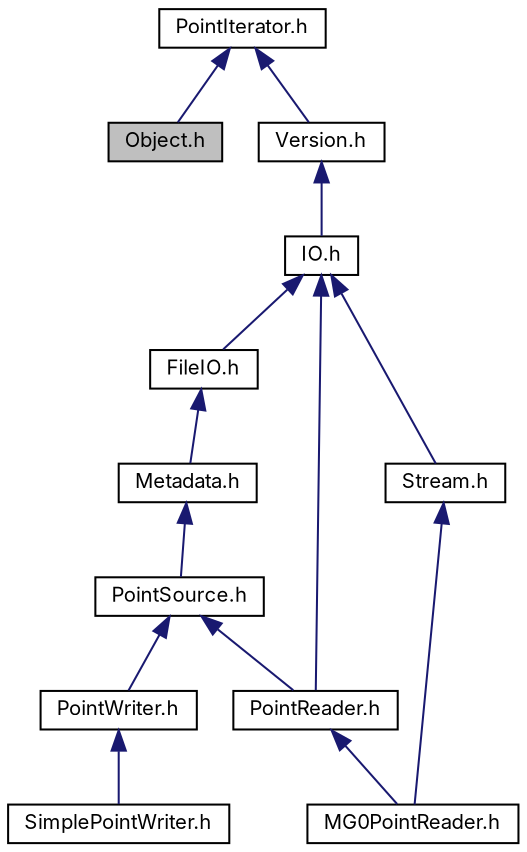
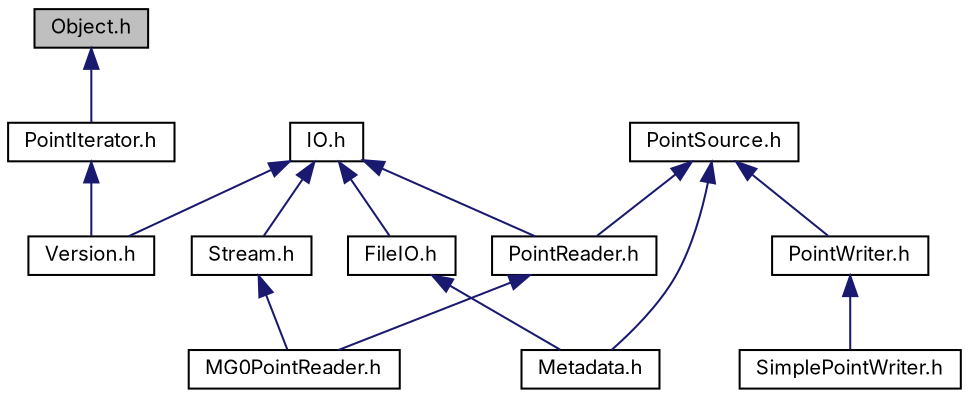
(198, 94) -> (91, 96)
(322, 209) -> (200, 203)
(183, 550) -> (676, 275)
